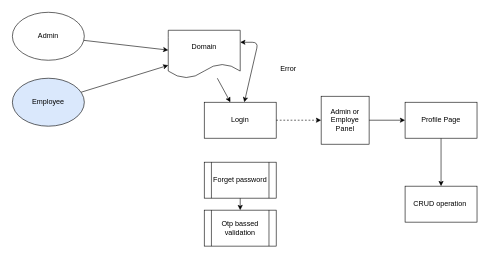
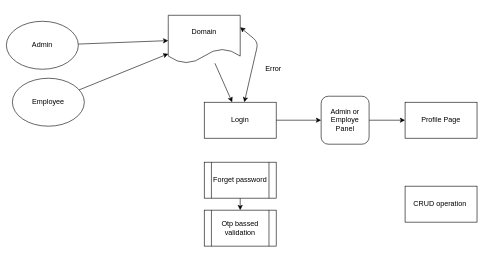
(48, 36) -> (42, 45)
(204, 54) -> (204, 39)
(288, 69) -> (273, 69)
(48, 102) -> (48, 102)
(296, 120) -> (296, 120)
(345, 120) -> (345, 120)
(441, 180) -> none
